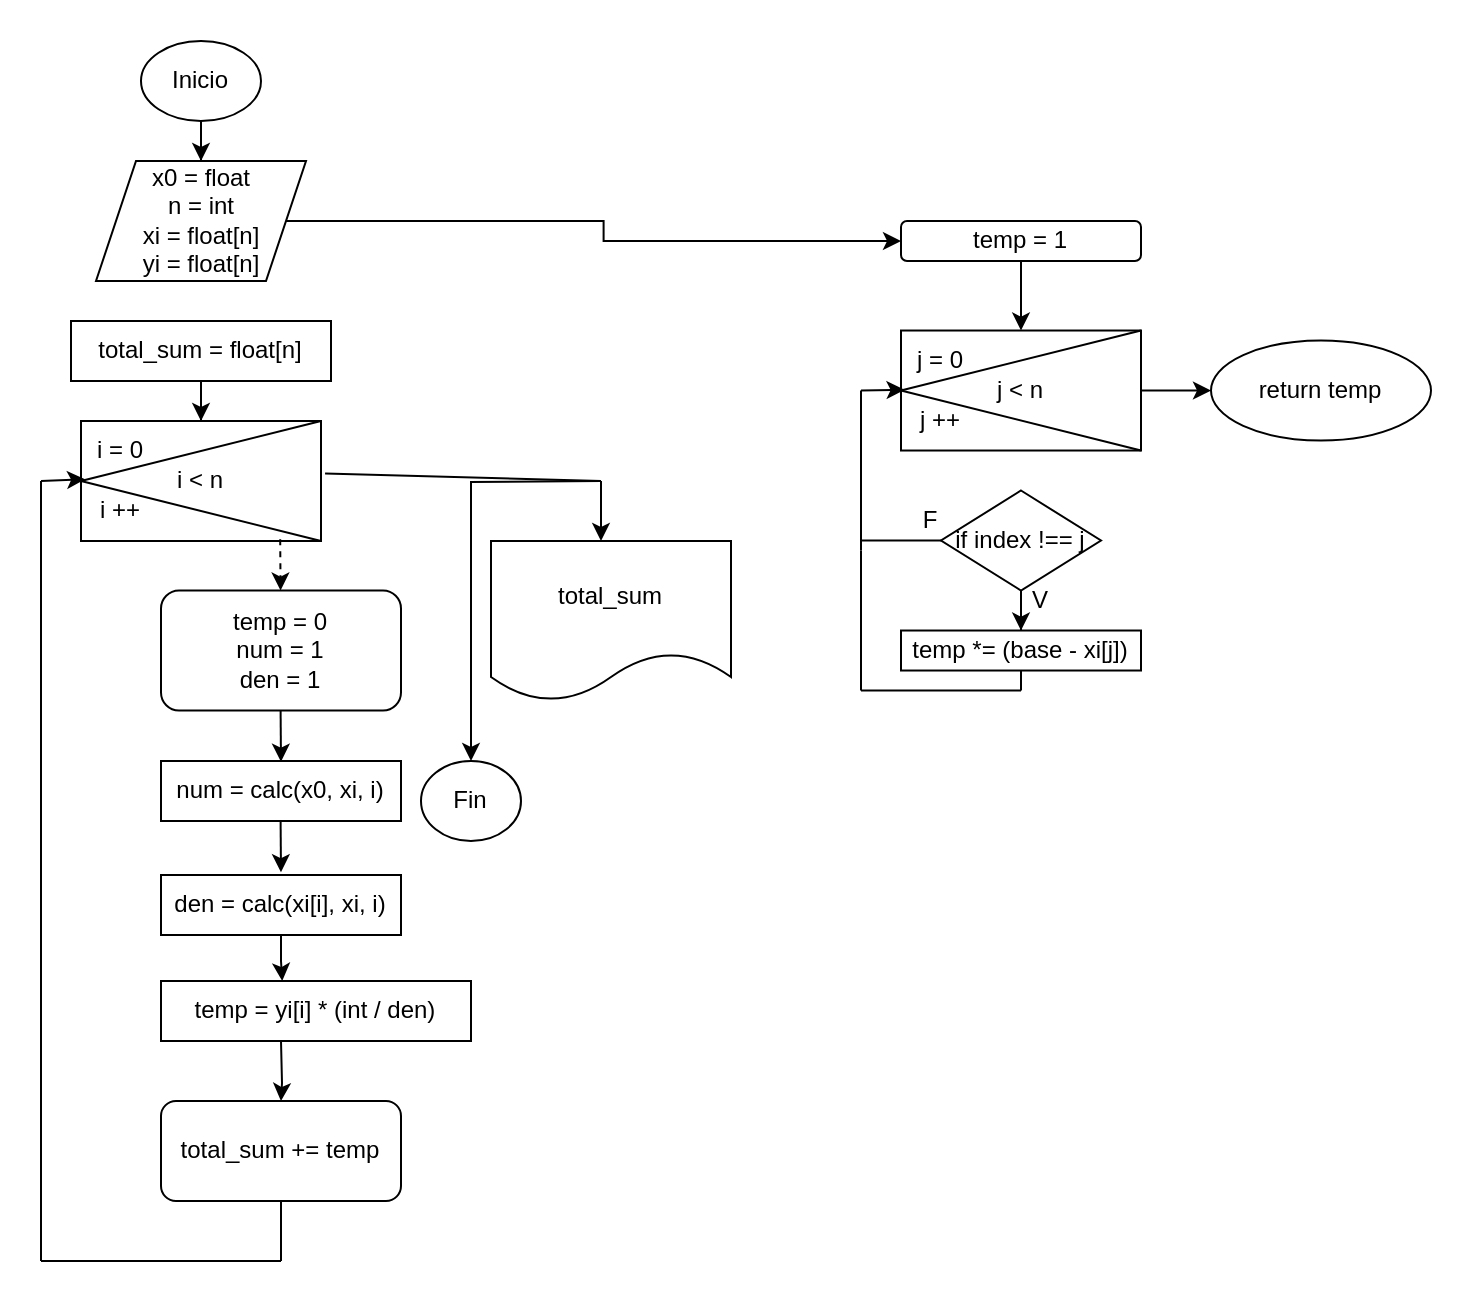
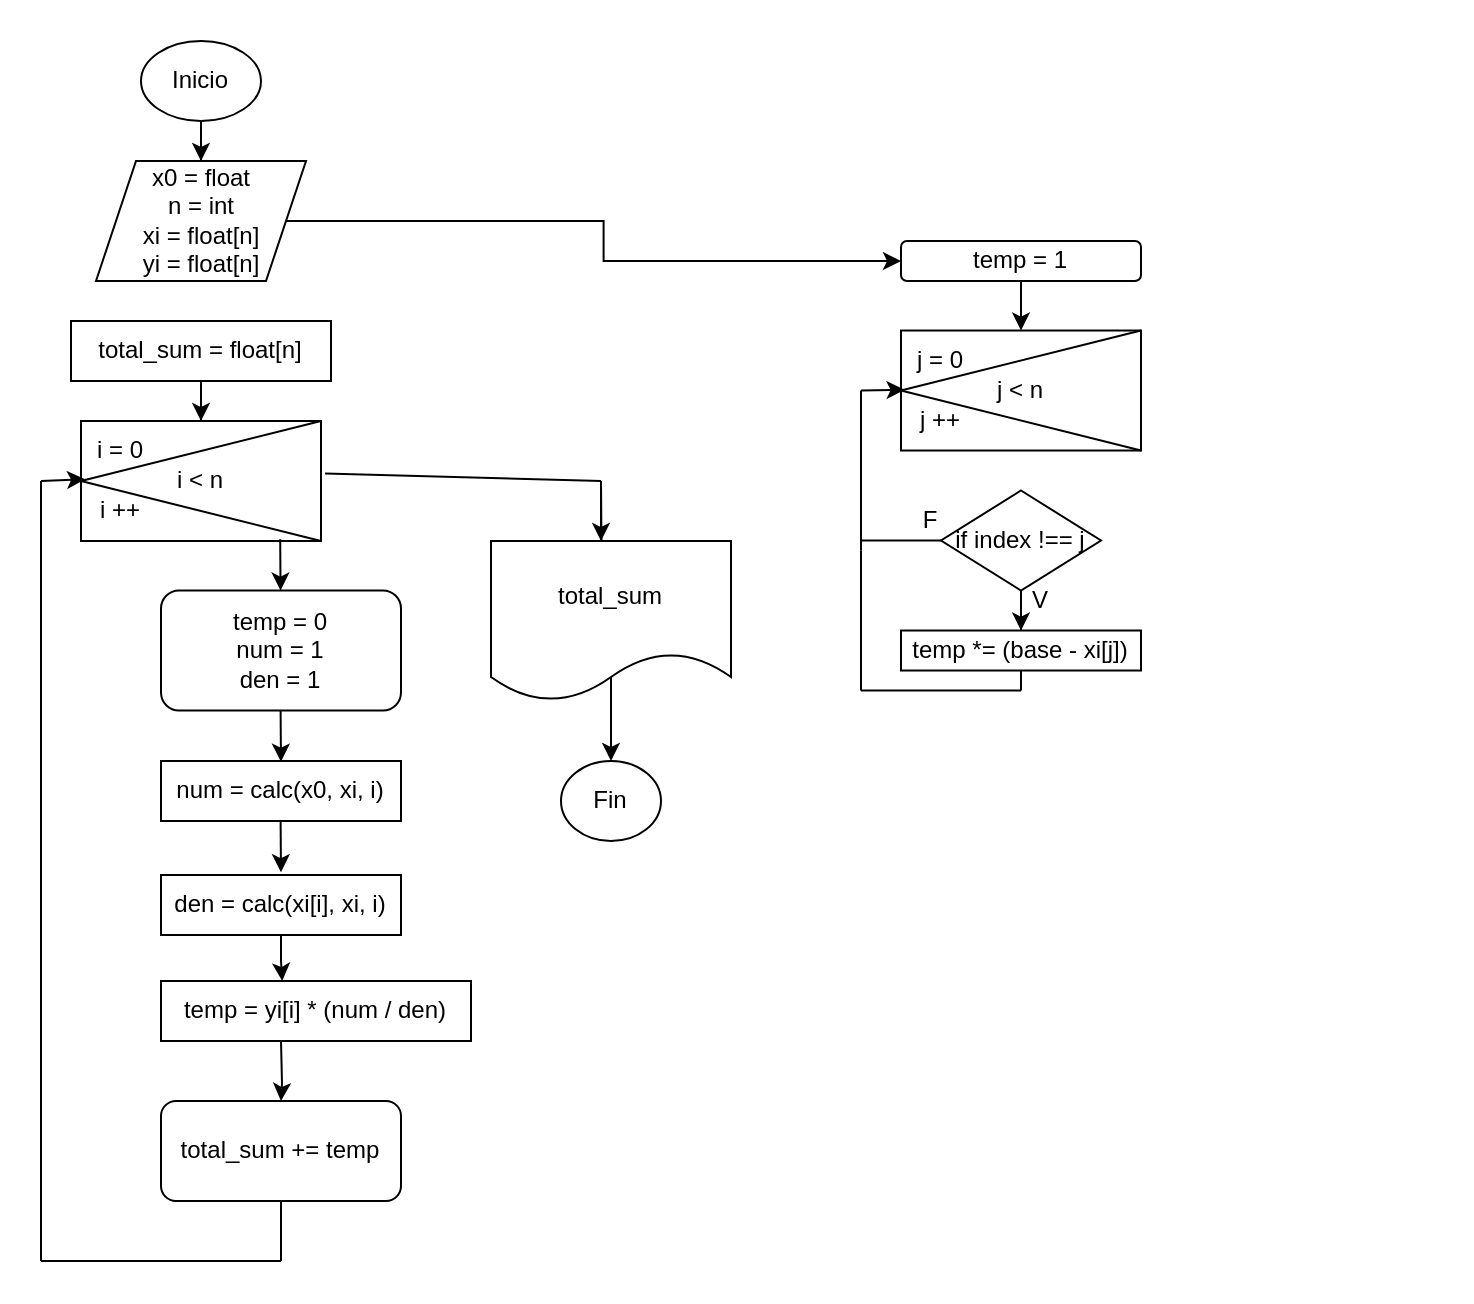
(1021, 241) -> (1021, 261)
(1169, 391) -> none
(1321, 391) -> none
(280, 560) -> (280, 560)
(471, 801) -> (611, 801)
(316, 1011) -> (316, 1011)
